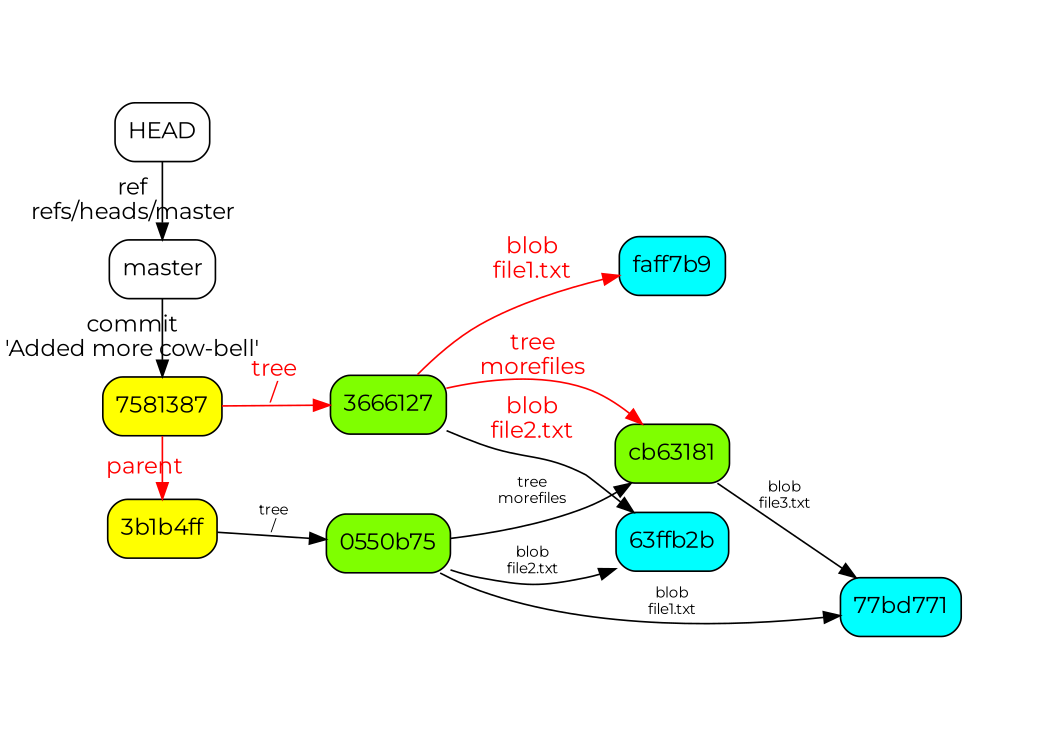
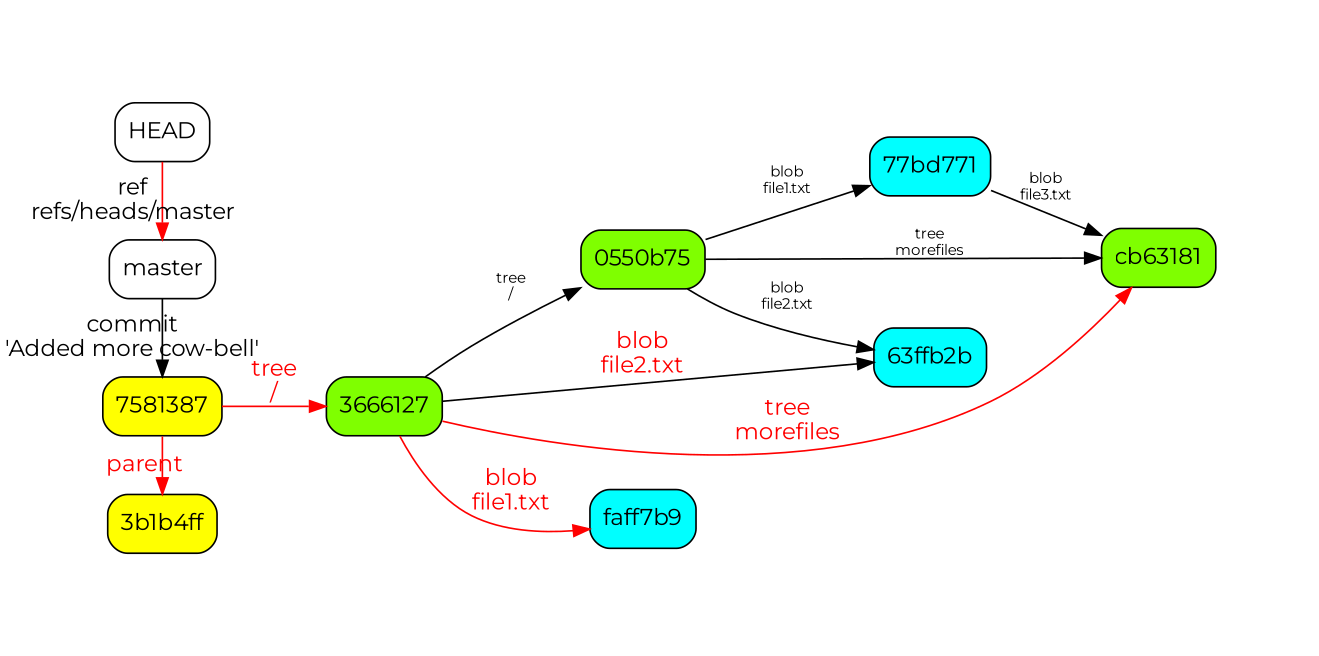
(162, 192) -> (162, 192)
(780, 526) -> (1038, 210)
(263, 535) -> (494, 333)
